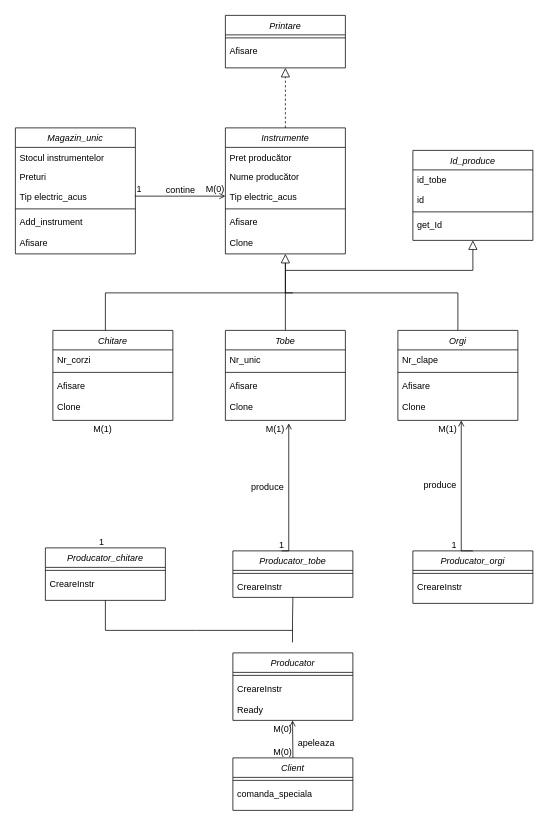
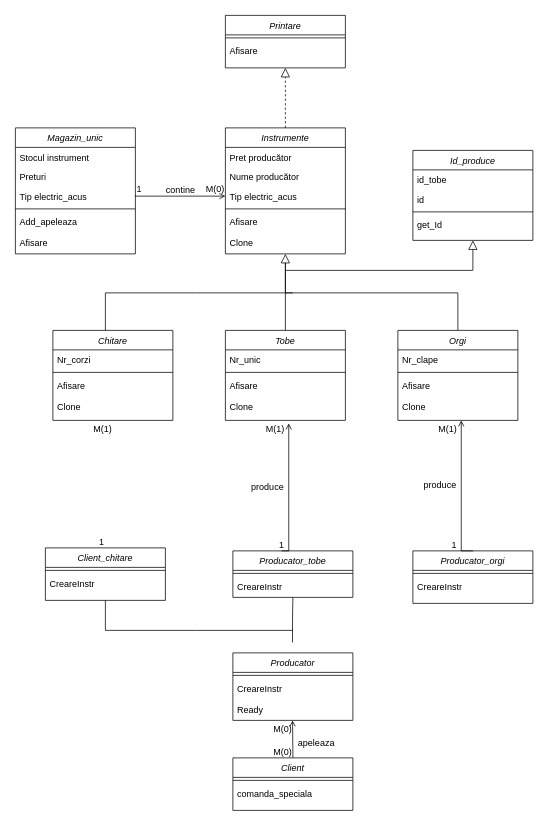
(68, 158) -> (59, 158)
(54, 222) -> (49, 222)
(105, 558) -> (105, 558)
